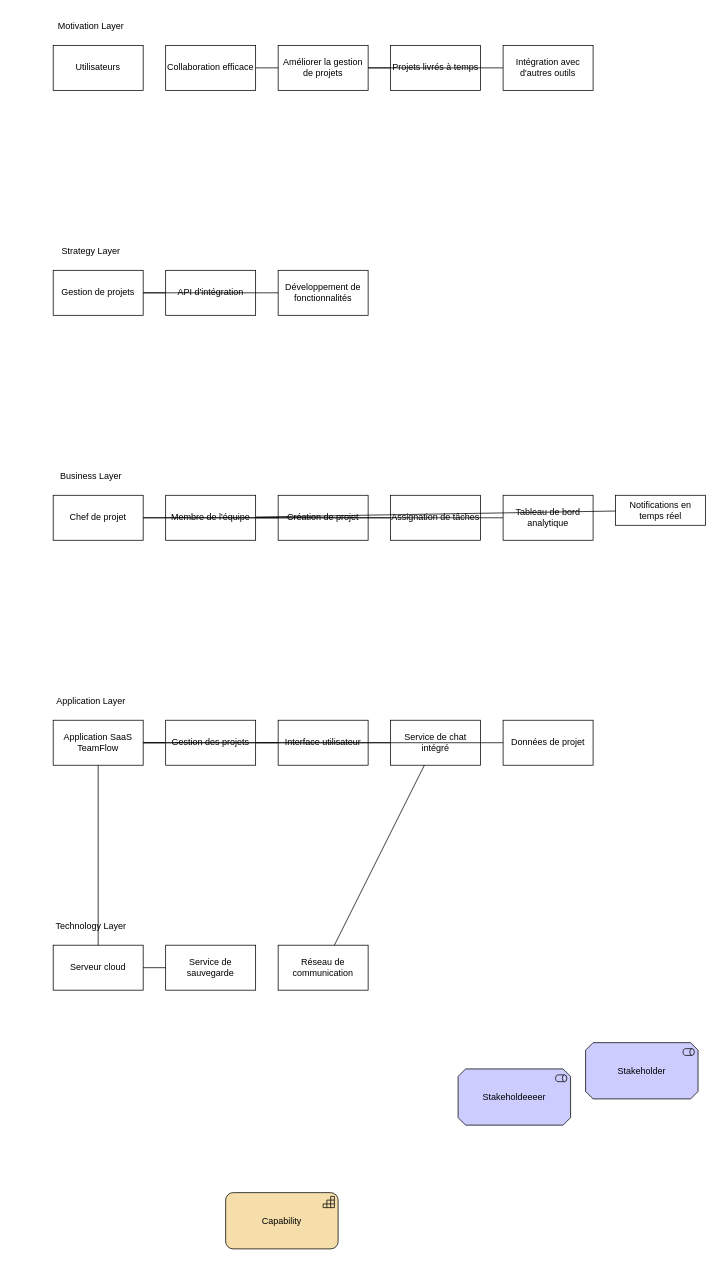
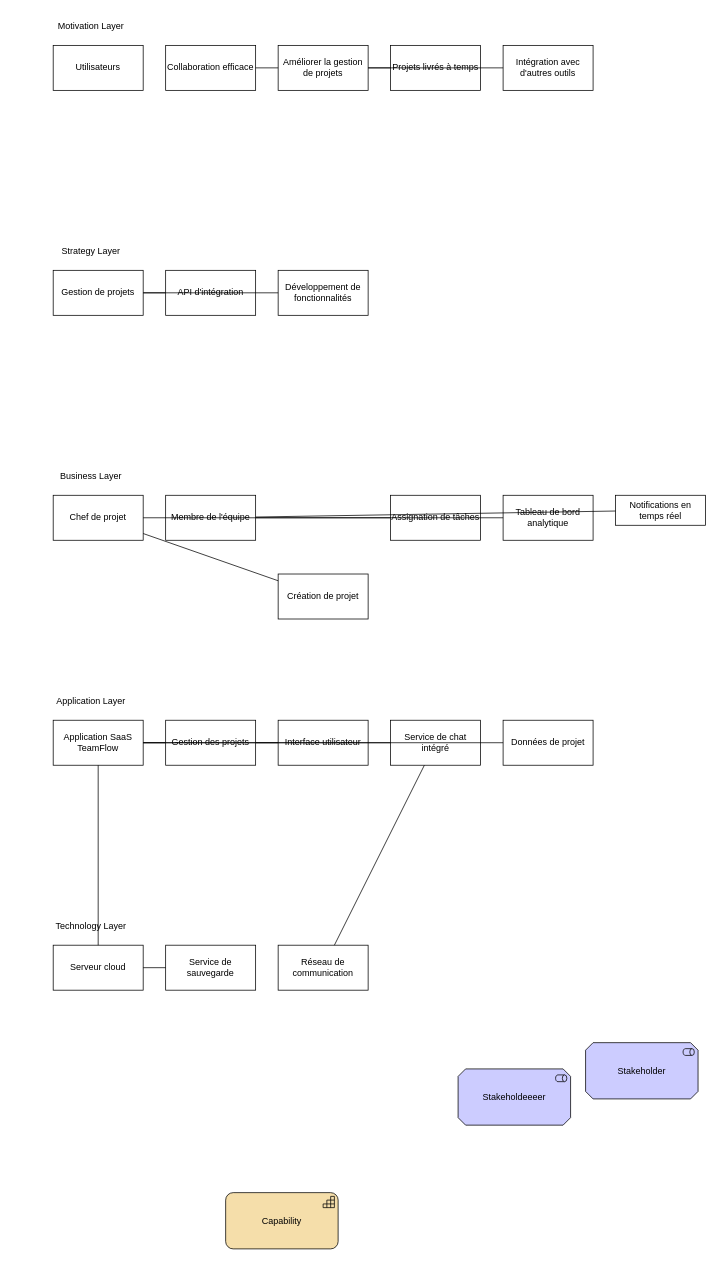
(323, 518) -> (323, 597)
